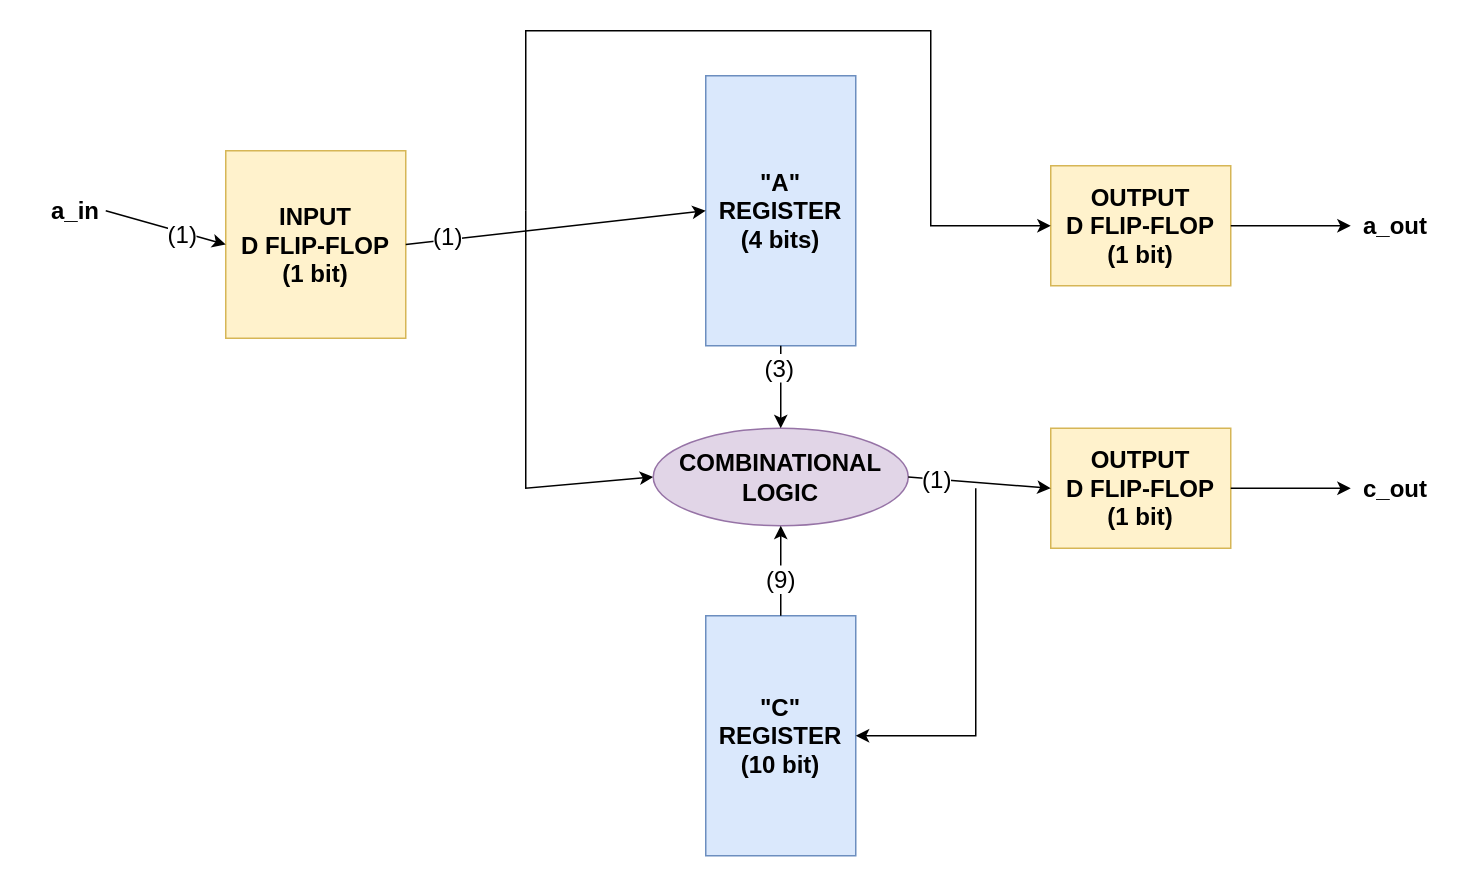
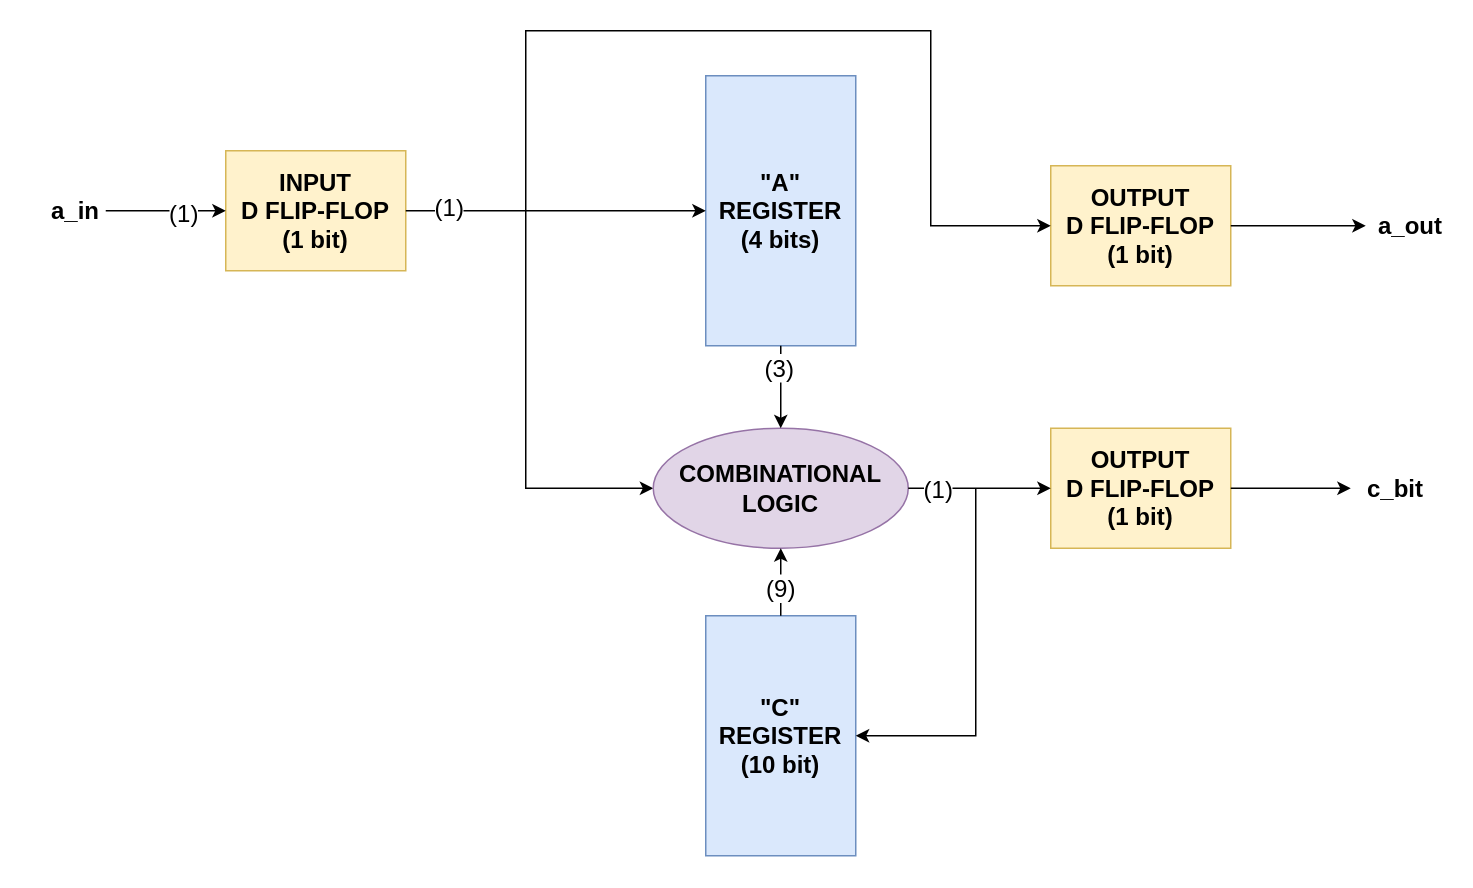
(1396, 226) -> (1411, 226)
(316, 245) -> (316, 211)
(781, 477) -> (781, 488)
(1396, 488) -> (1396, 488)
